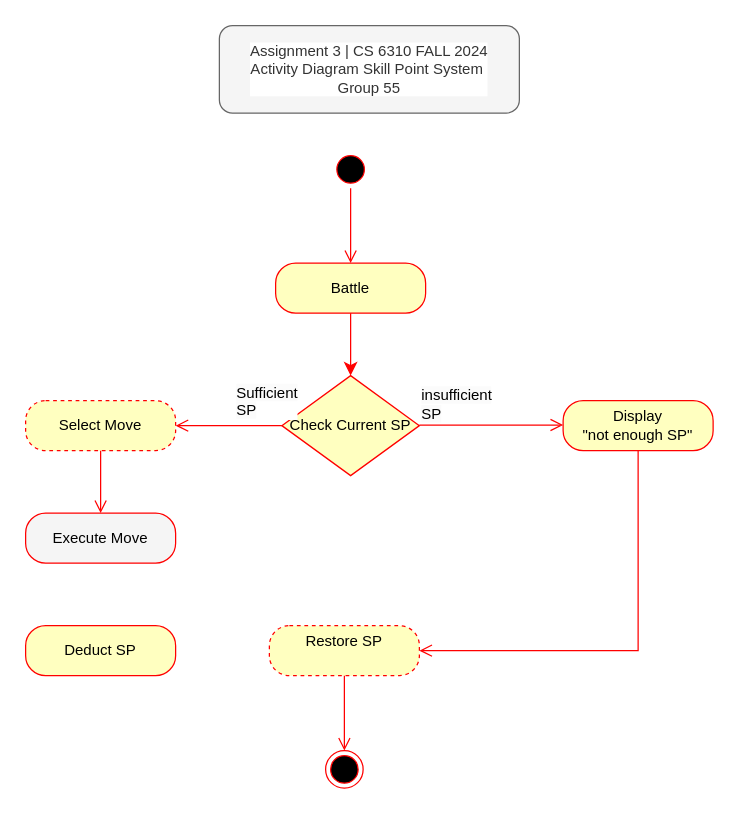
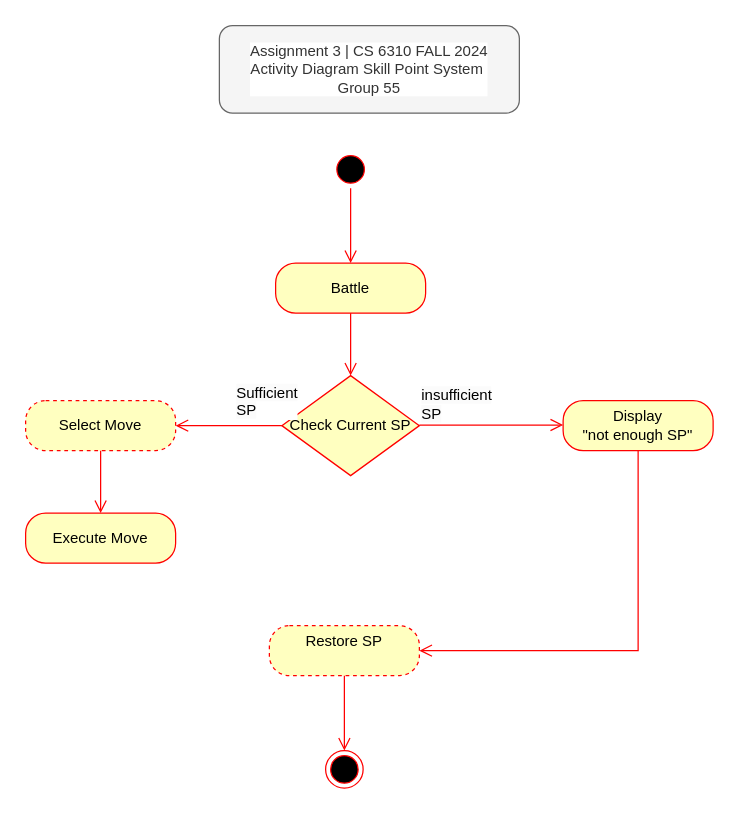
(351, 364) -> (351, 367)
(101, 538) -> (101, 538)
(101, 651) -> none
